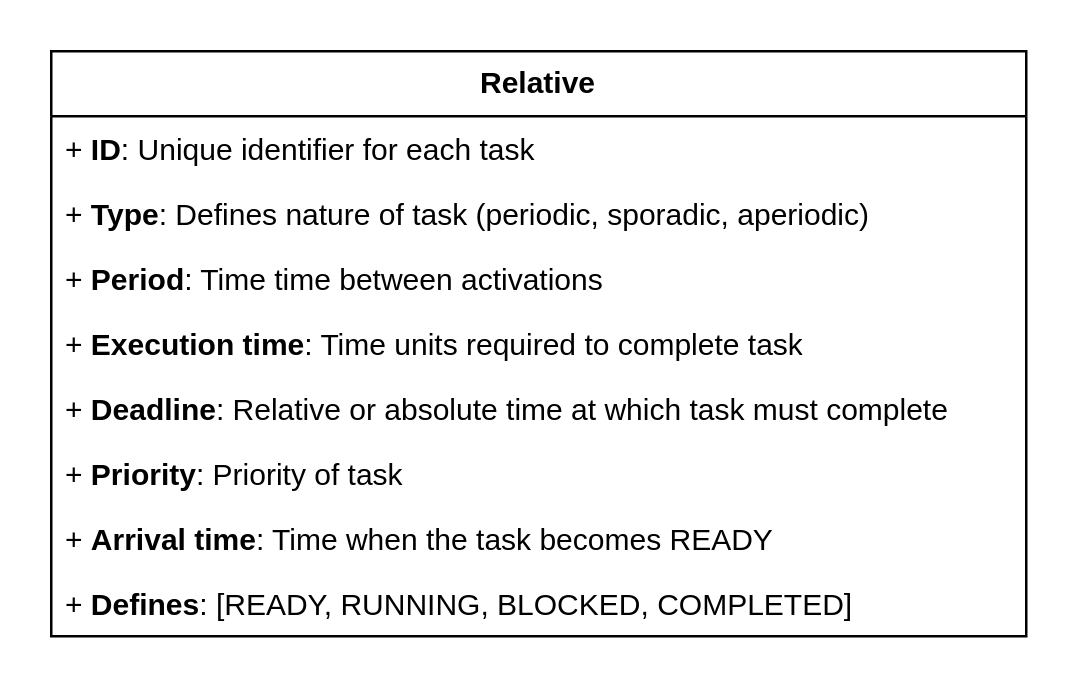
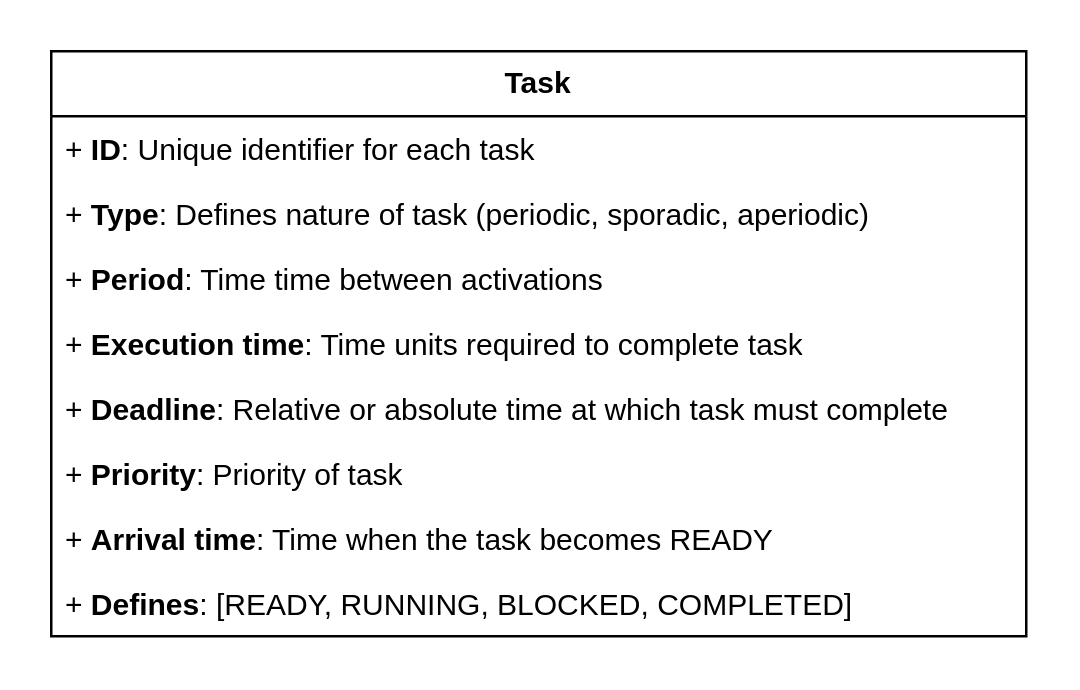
(539, 84) -> (539, 84)
